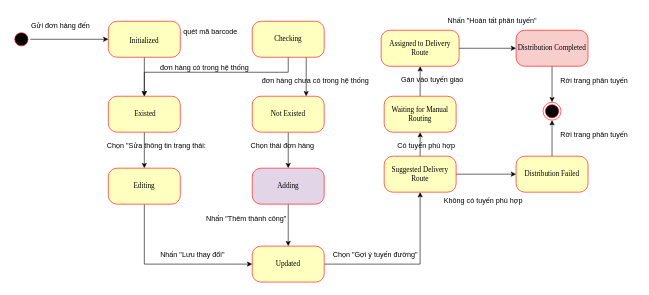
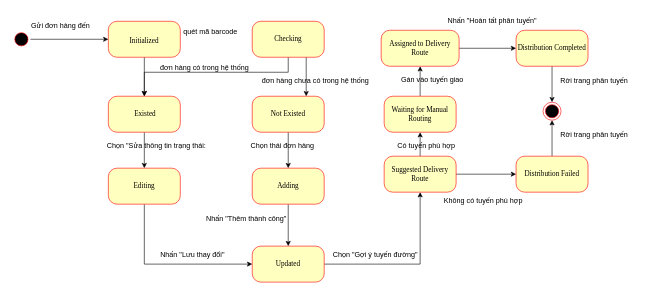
(552, 48) -> (552, 48)
(288, 186) -> (288, 186)
